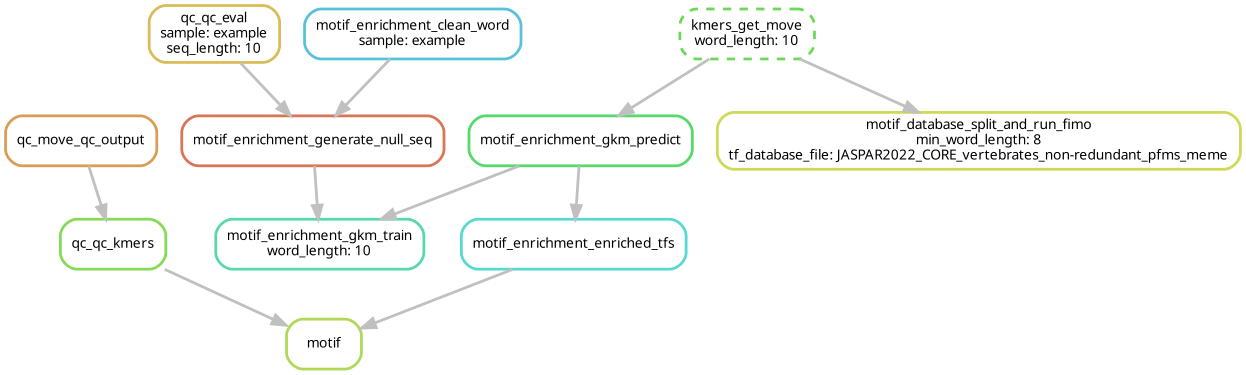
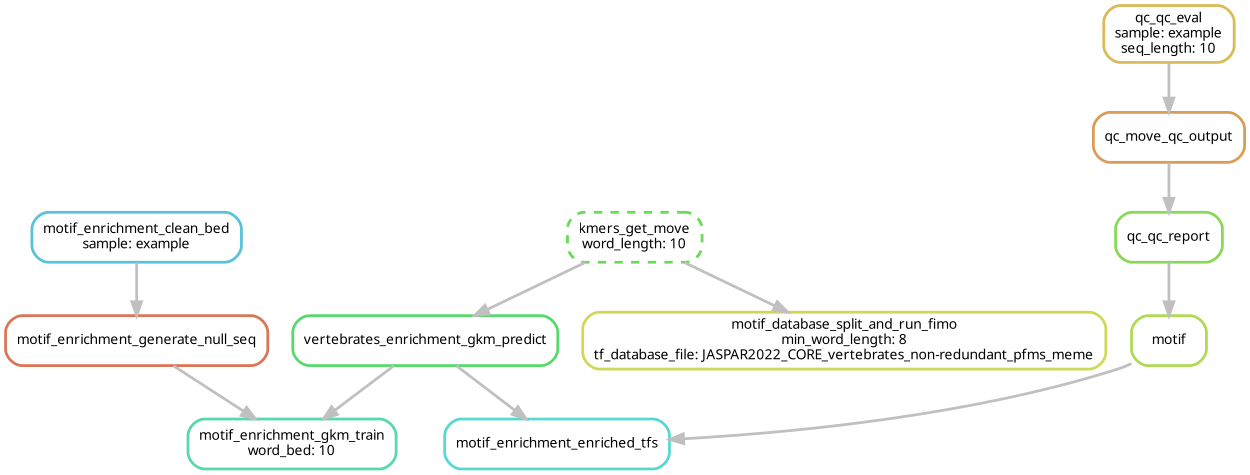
(413, 34) -> (137, 237)
(260, 84) -> (1169, 80)
(581, 141) -> (425, 341)
(113, 244) -> (1169, 237)
(320, 244) -> (292, 444)
(444, 296) -> (910, 415)
